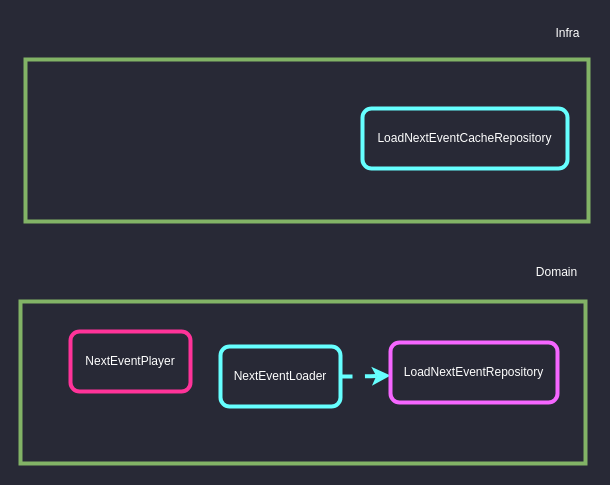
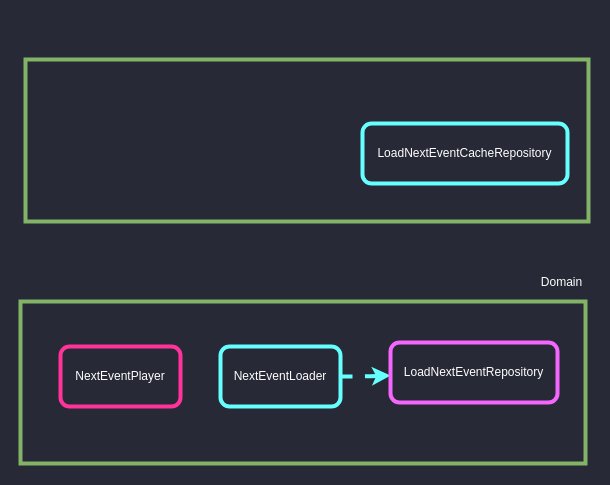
(568, 34) -> none
(465, 139) -> (465, 154)
(556, 273) -> (561, 283)
(131, 362) -> (121, 377)
